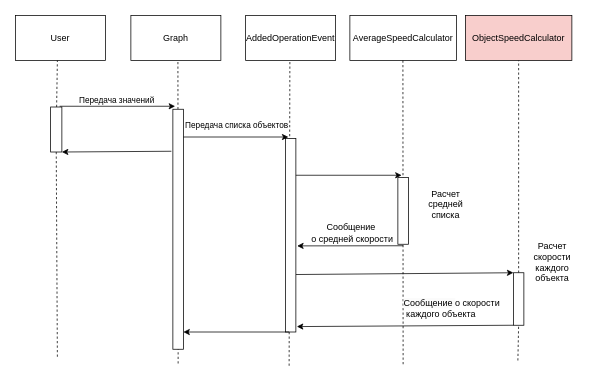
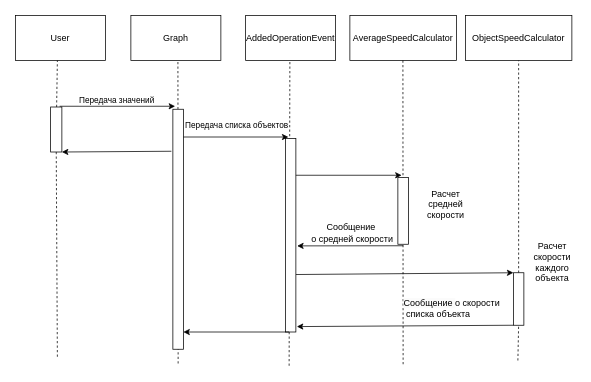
(519, 38) -> (519, 38)
(446, 204) -> (446, 204)
(453, 309) -> (453, 309)
